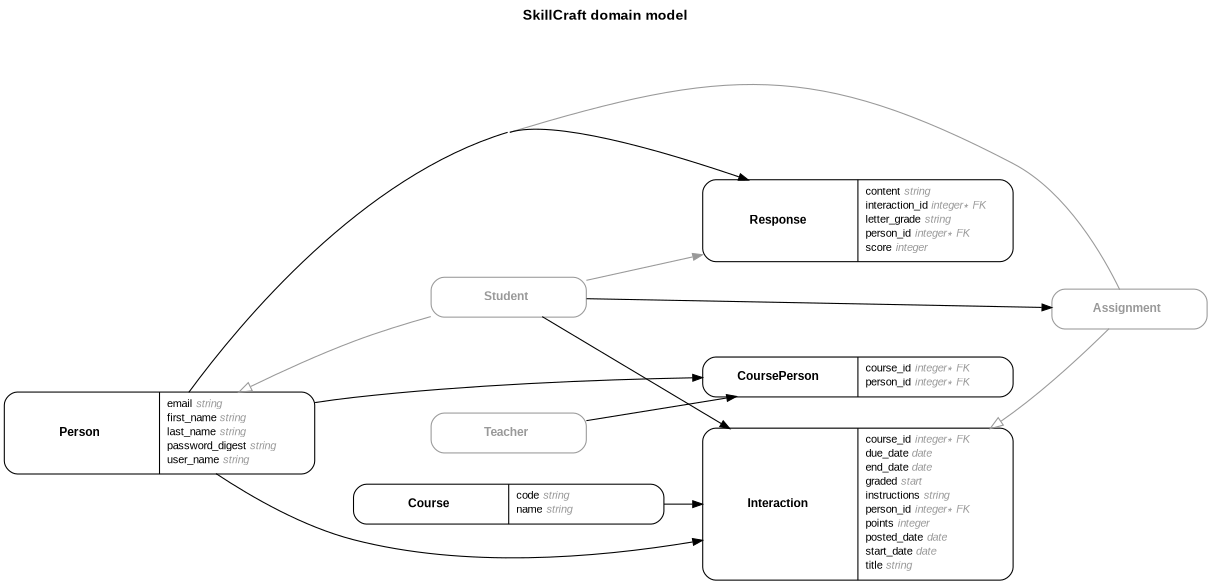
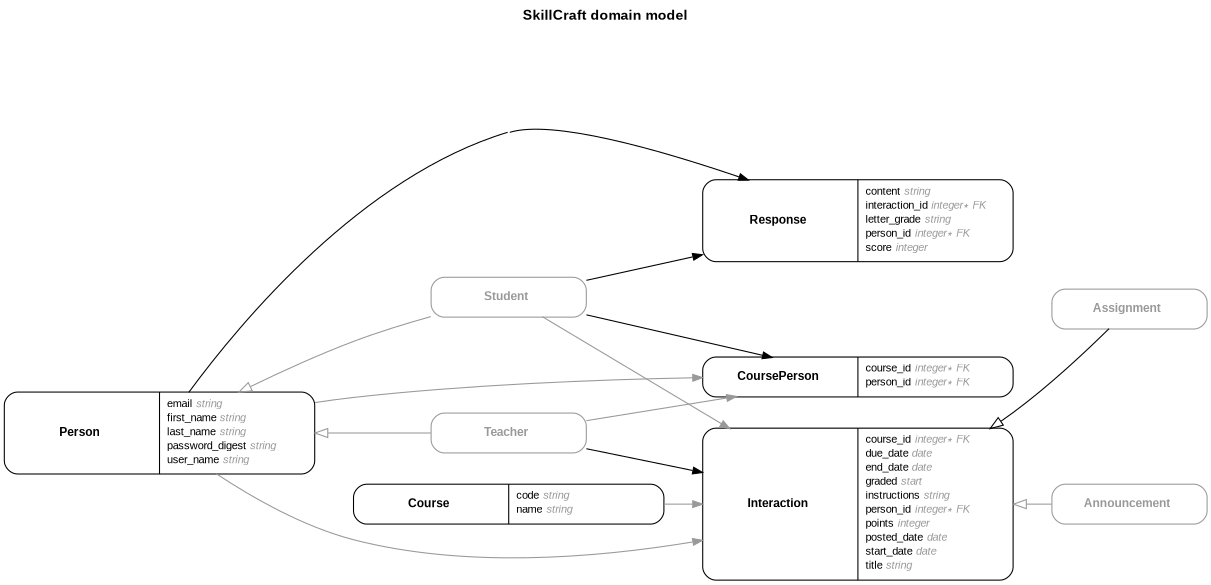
(849, 98) -> (379, 433)
(639, 269) -> (639, 269)
(814, 303) -> (675, 335)
(632, 370) -> (632, 370)
(1057, 377) -> (1057, 377)
(504, 385) -> (504, 385)
(657, 409) -> (657, 409)
none -> (639, 460)
(678, 504) -> (678, 504)
none -> (1130, 504)
(446, 555) -> (446, 555)
